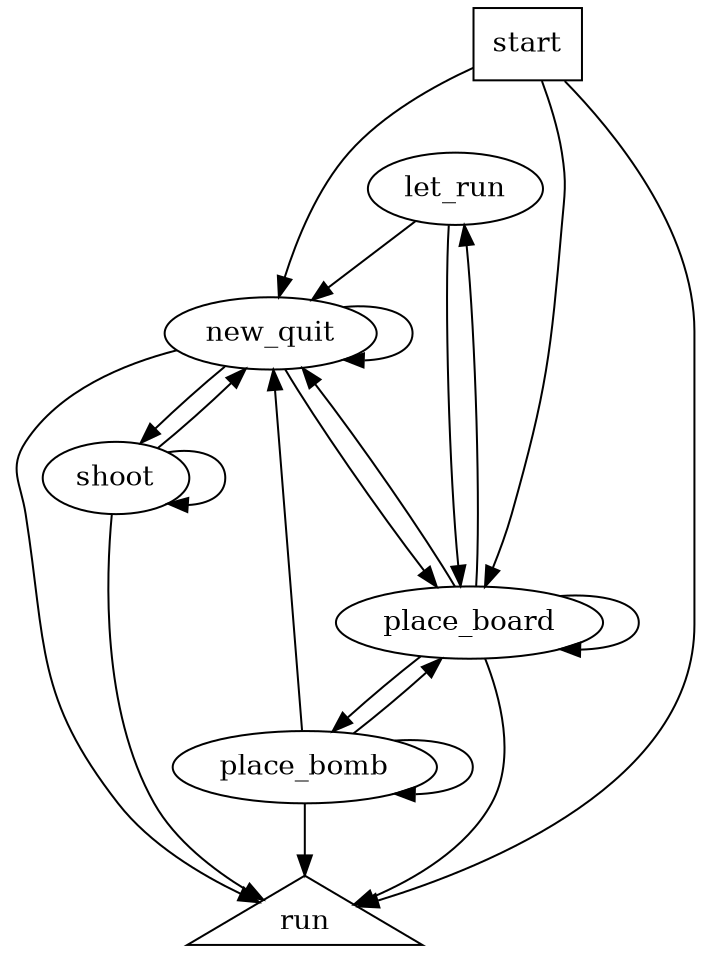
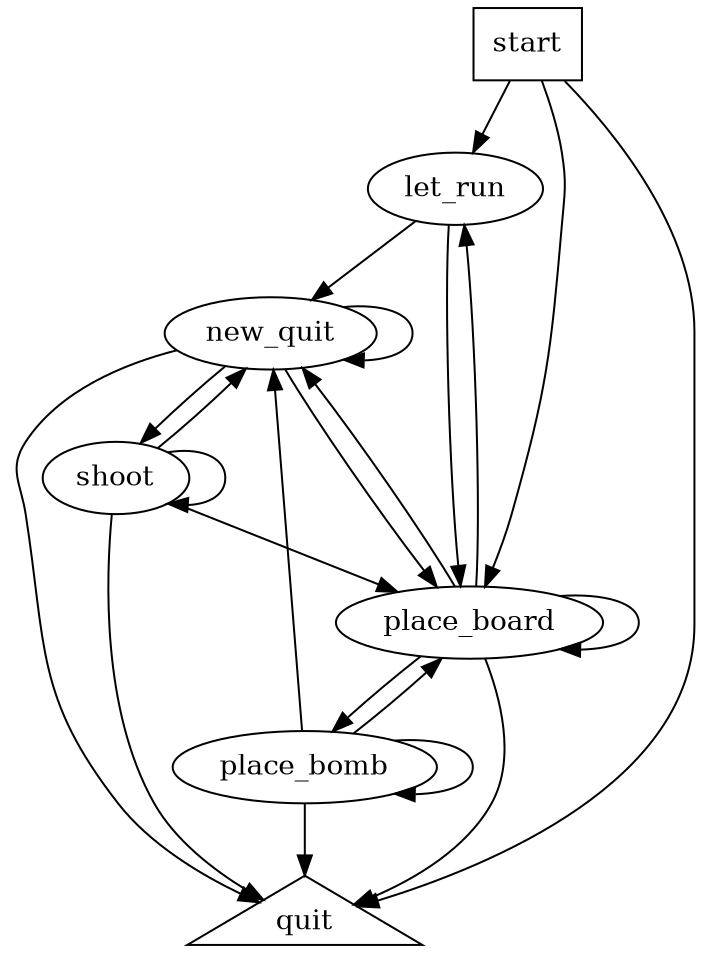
(353, 149) -> (496, 107)
none -> (275, 543)
(305, 922) -> (305, 922)
